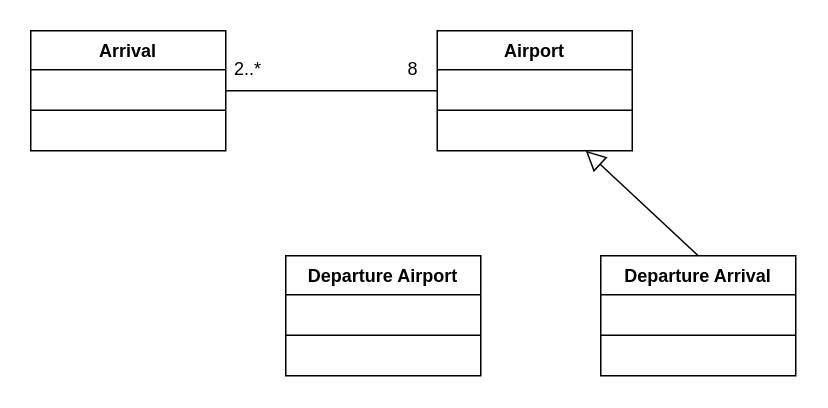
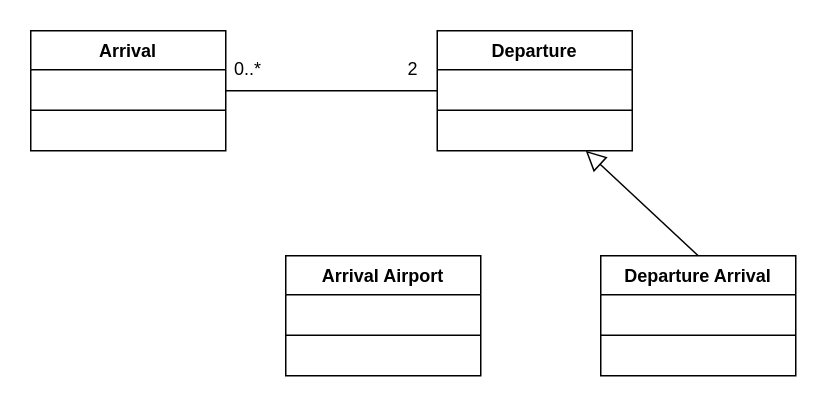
(535, 52) -> (535, 52)
(248, 70) -> (248, 70)
(413, 70) -> (413, 70)
(383, 277) -> (383, 277)
